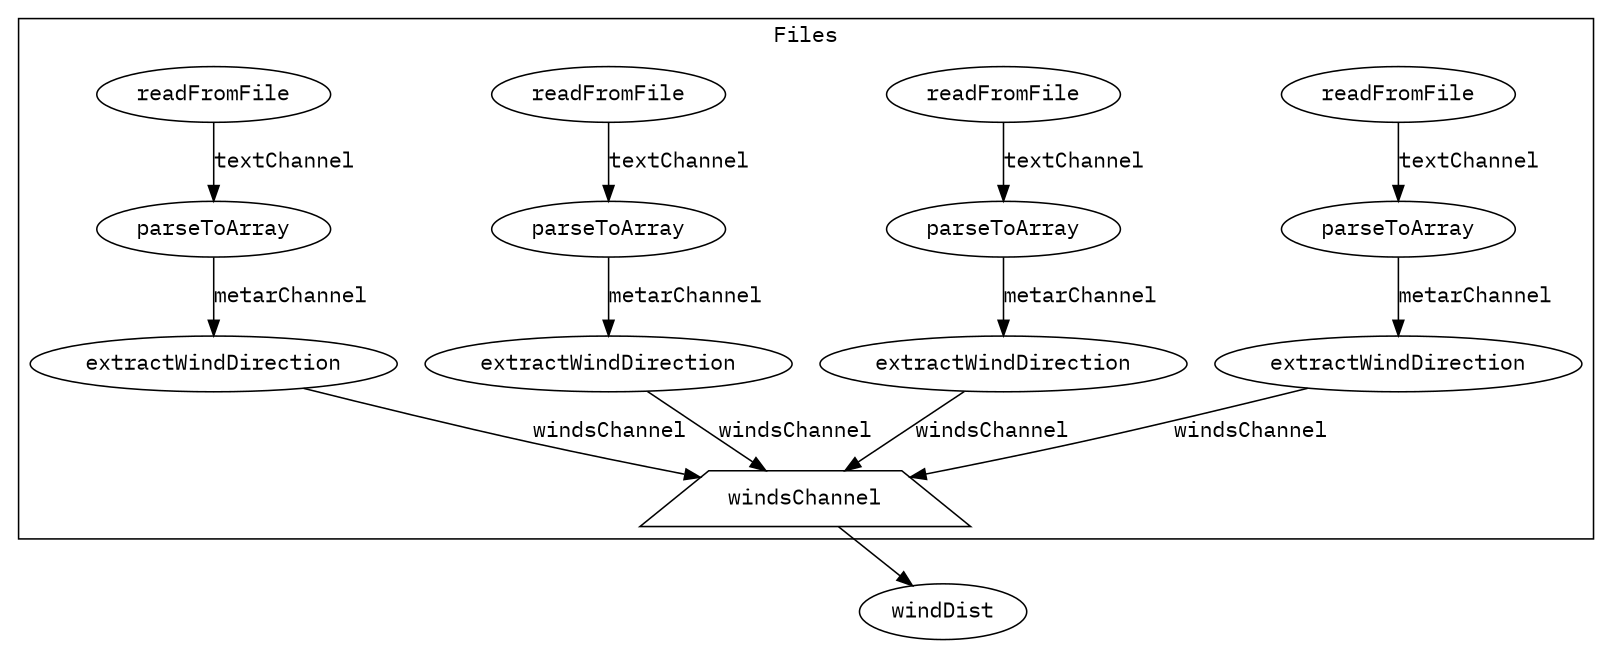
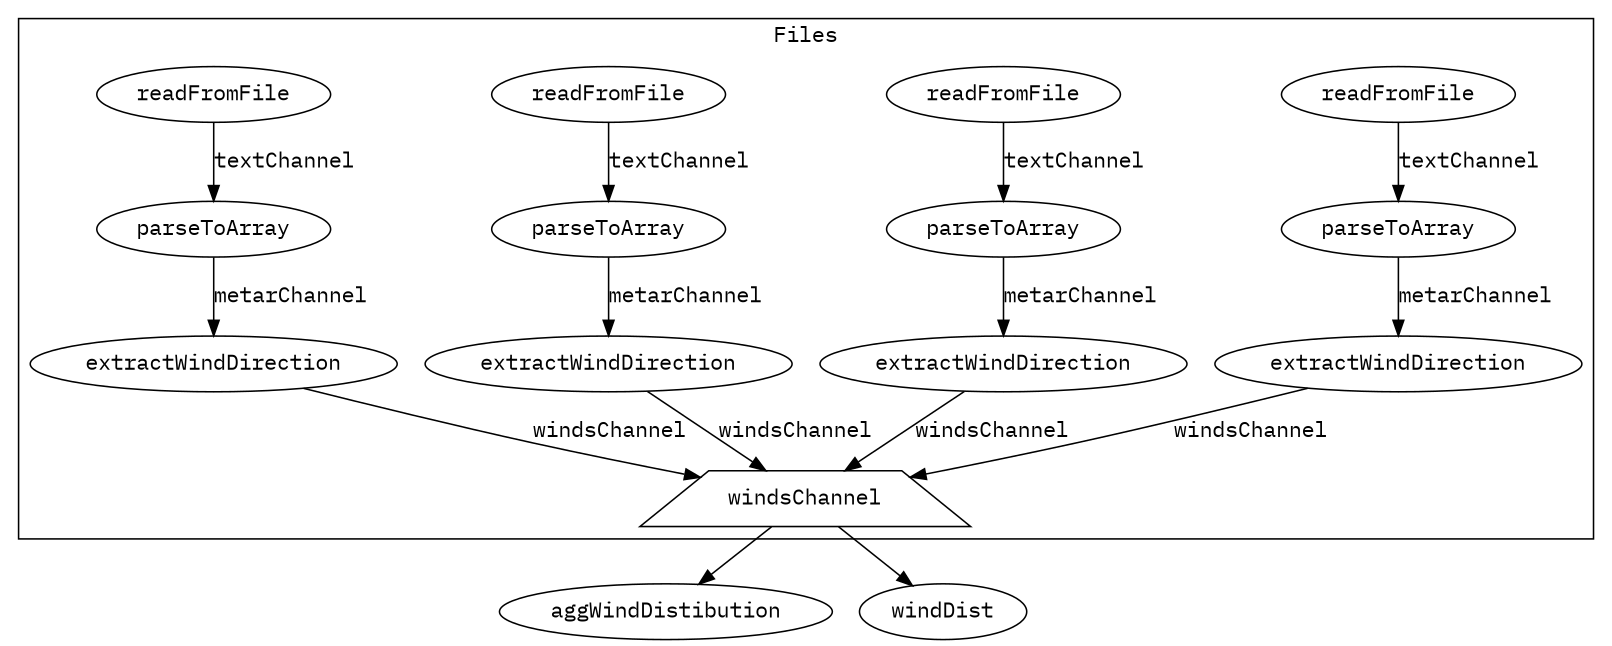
none -> (666, 612)
